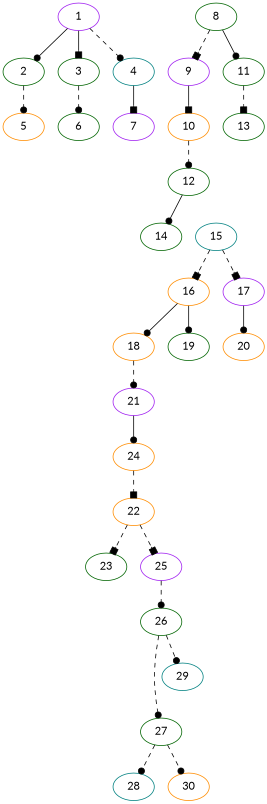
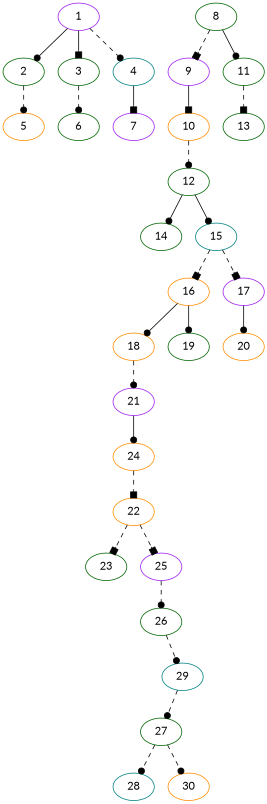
none -> (201, 207)
(154, 674) -> (173, 702)
